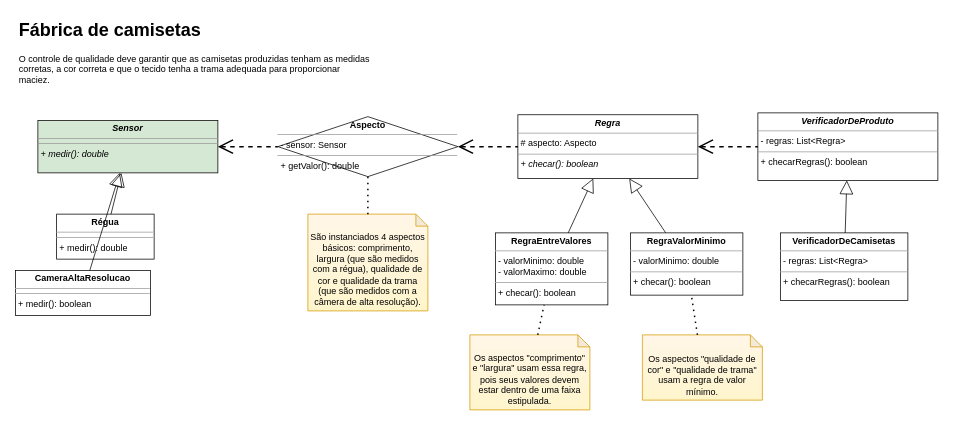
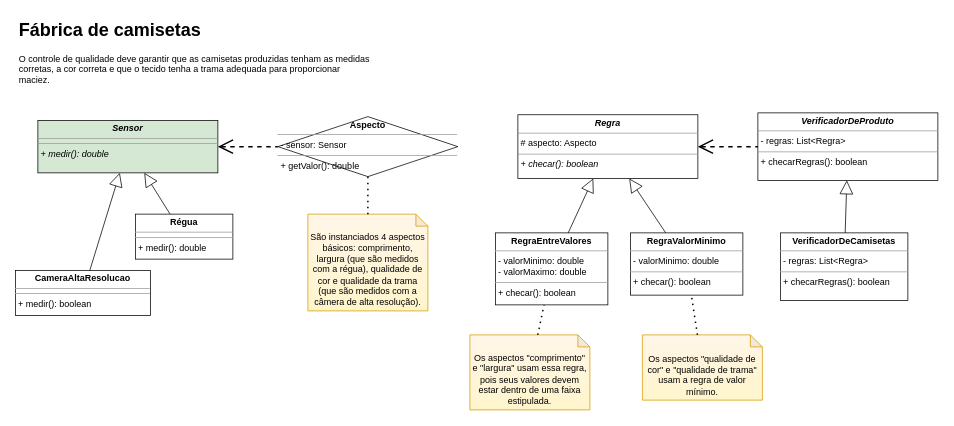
(490, 147) -> none
(105, 237) -> (184, 237)
